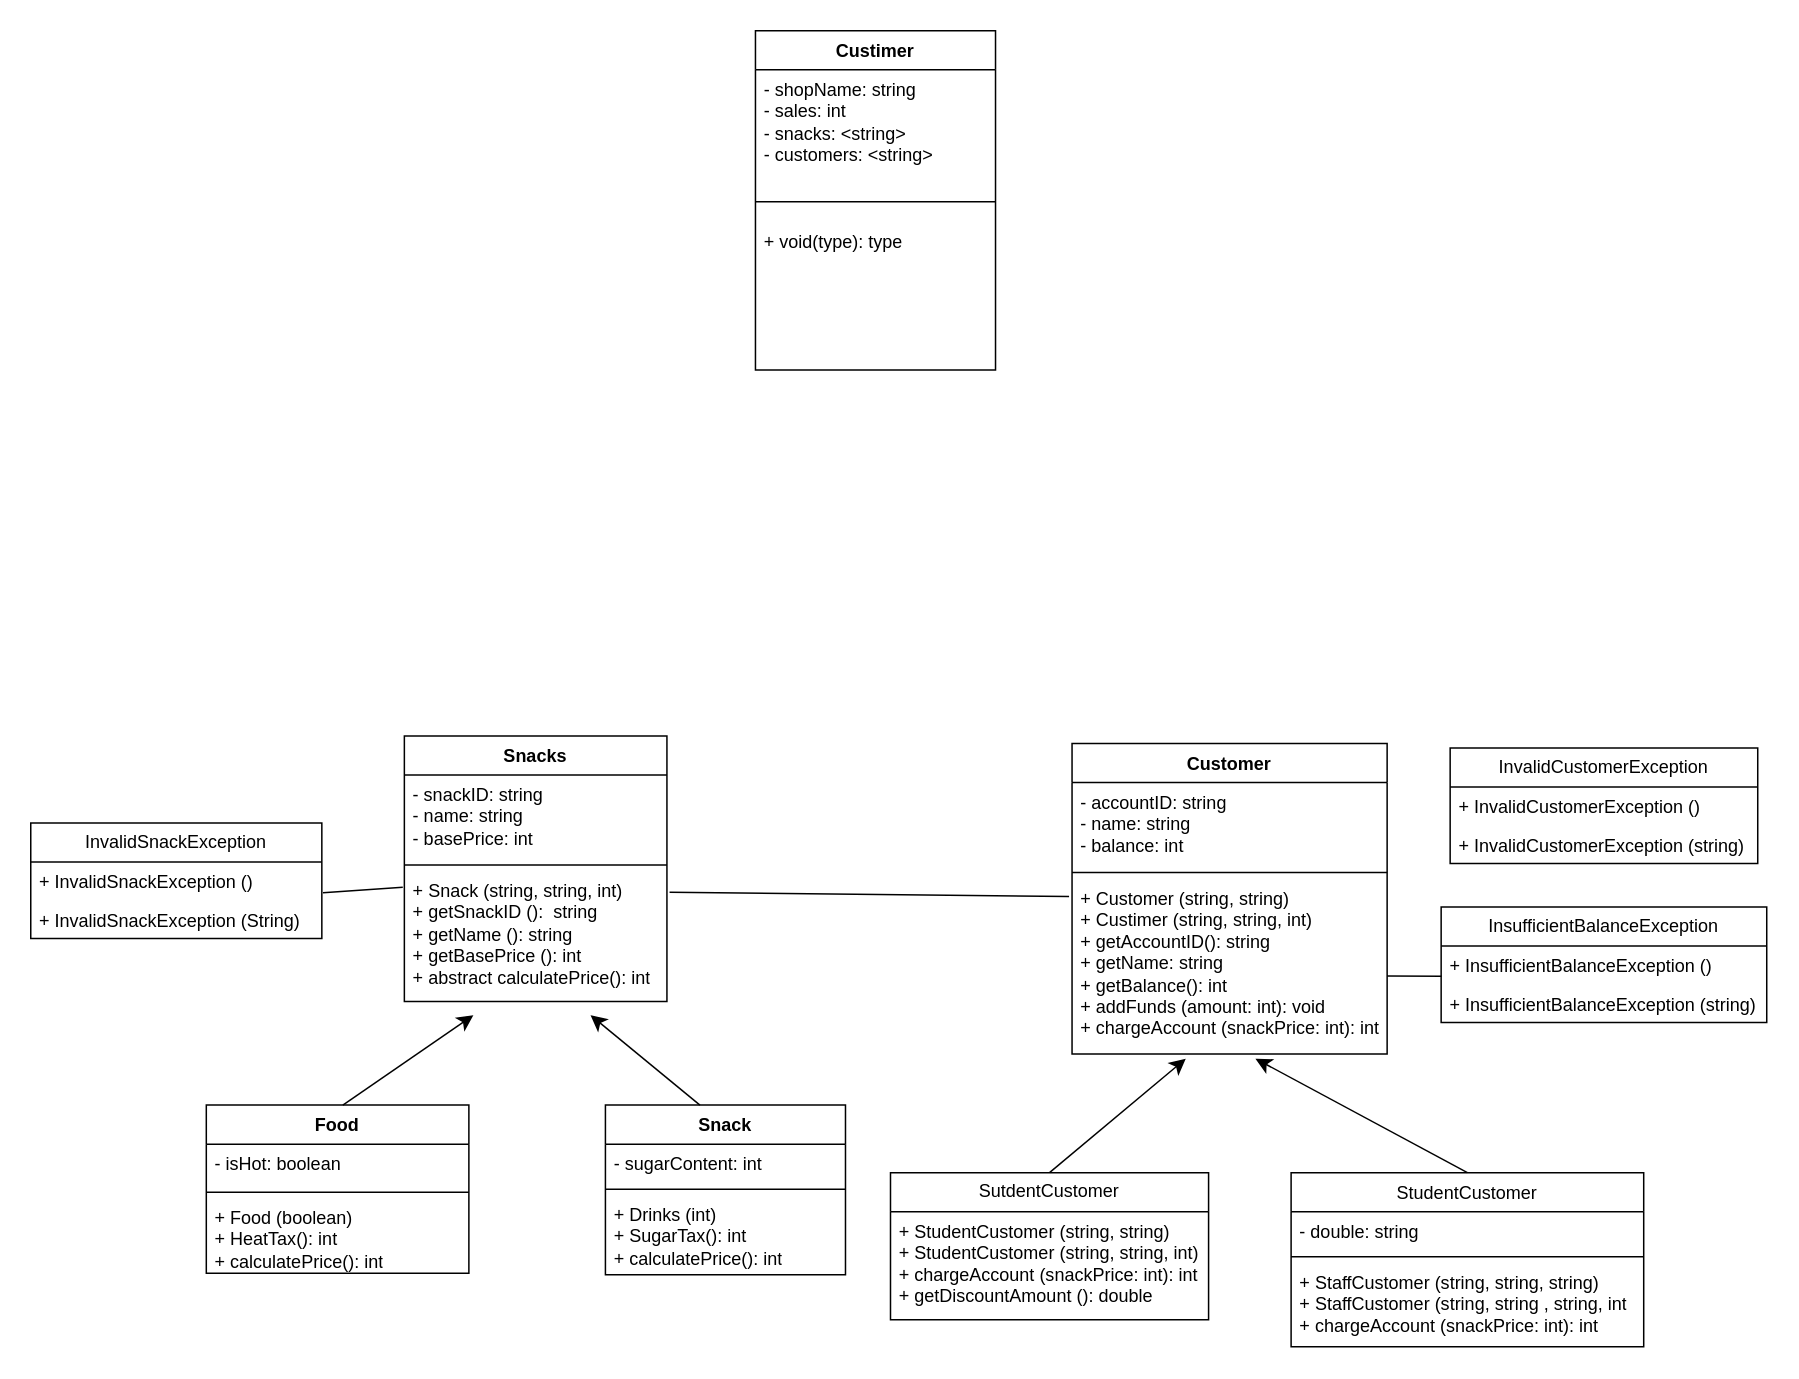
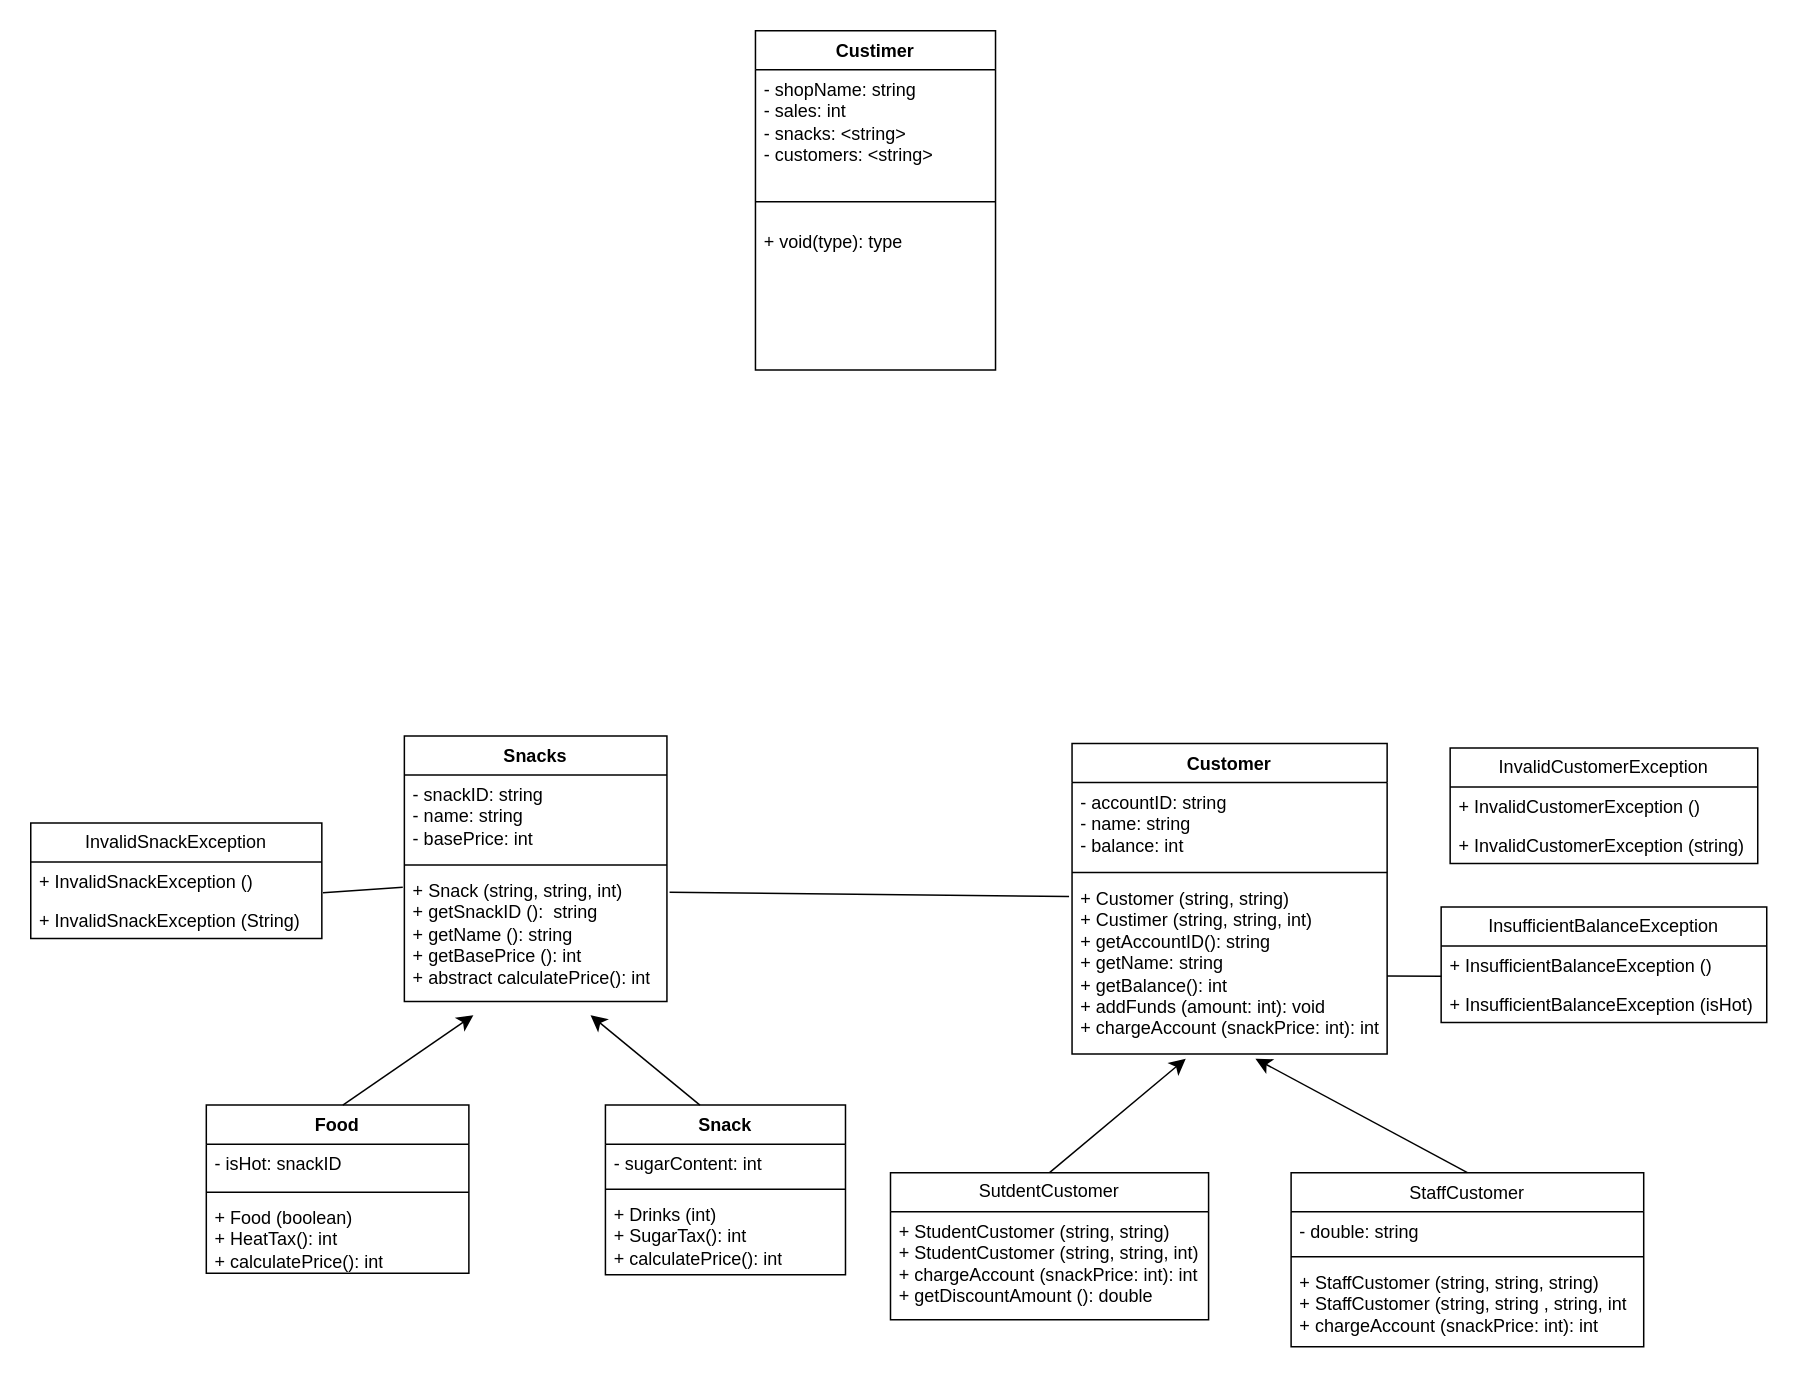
(1605, 1017) -> (1605, 1017)
(284, 1165) -> (287, 1165)
(1467, 1194) -> (1467, 1194)
